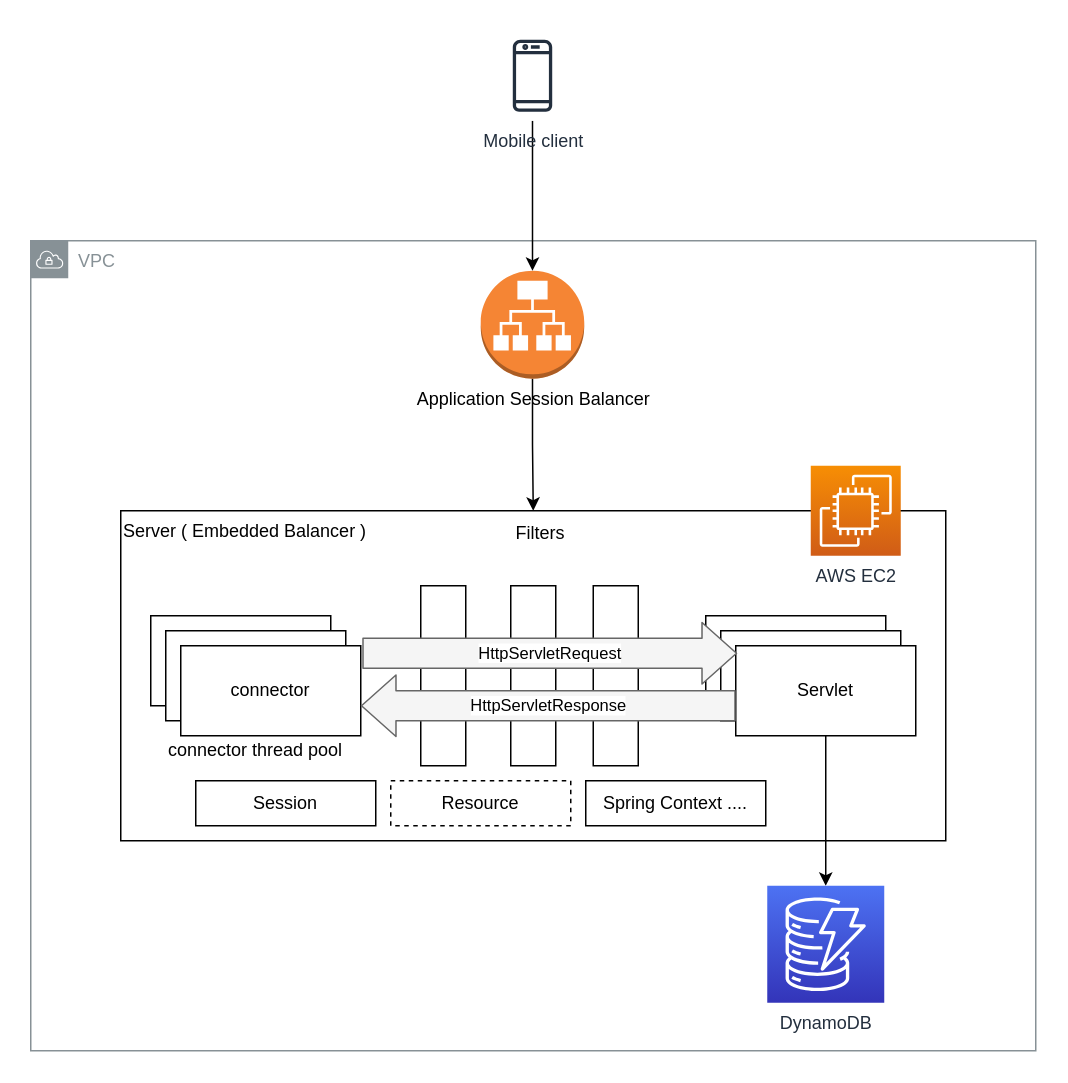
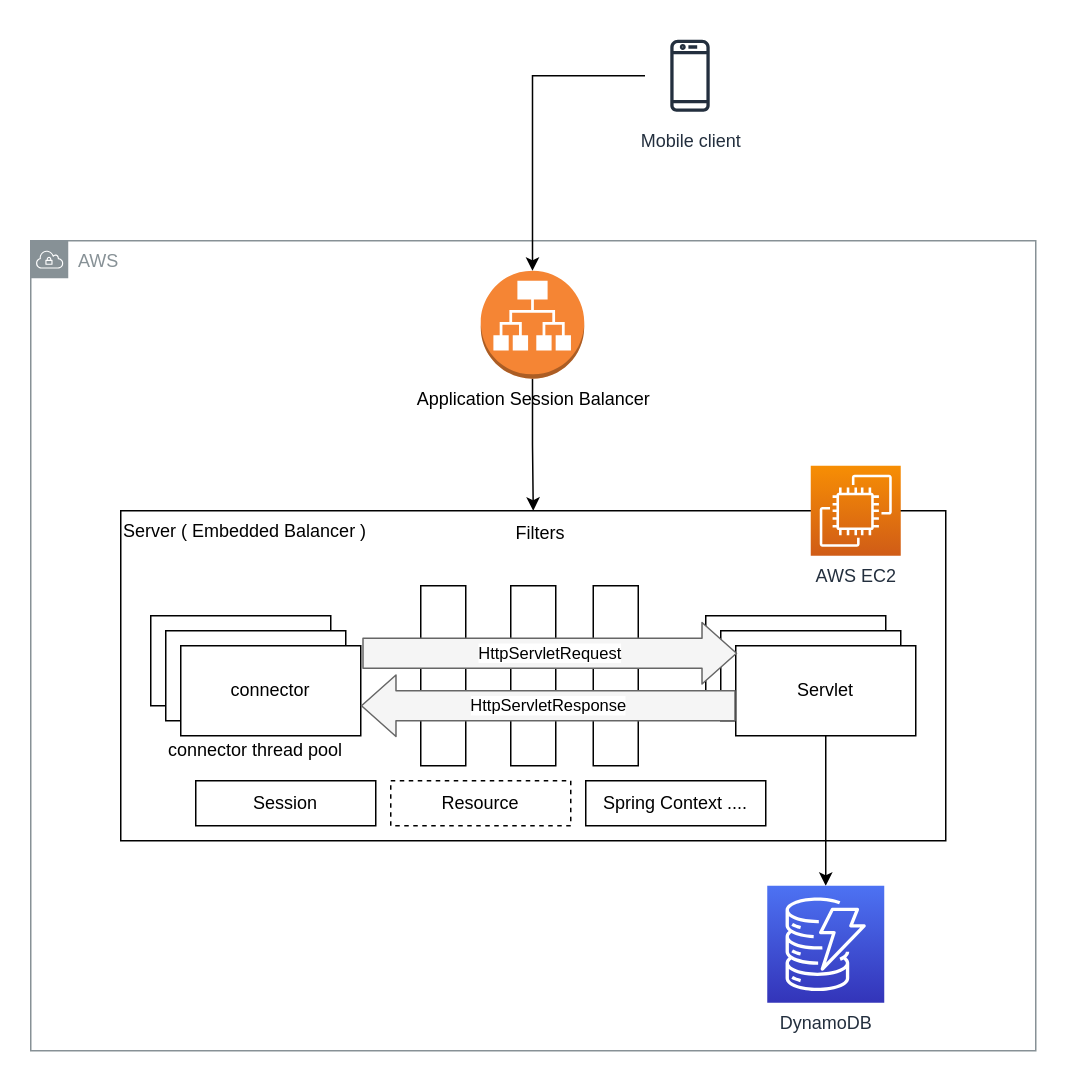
(533, 76) -> (690, 76)
(94, 262) -> (94, 262)
